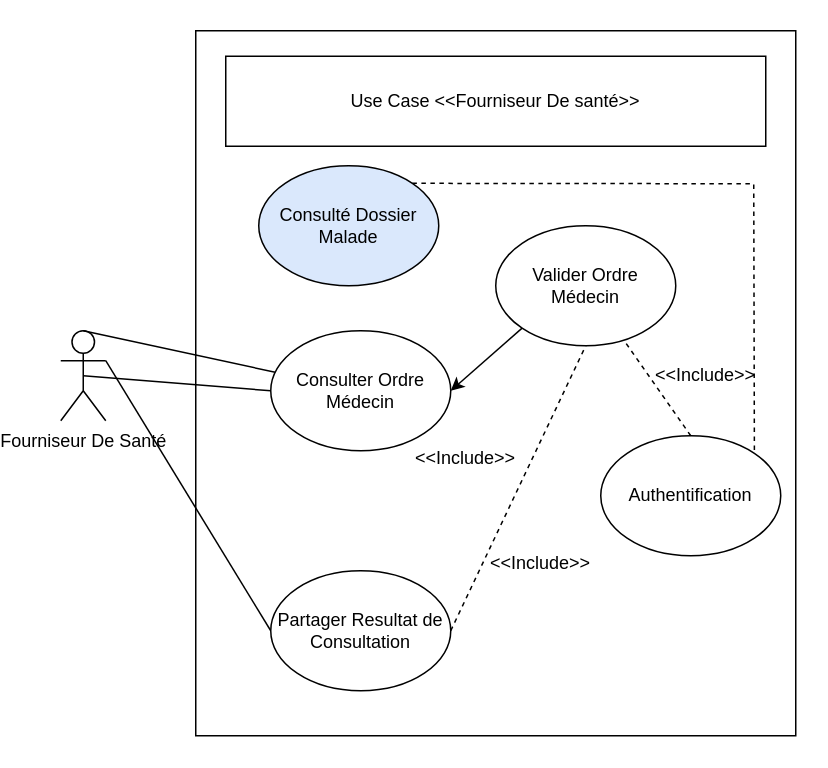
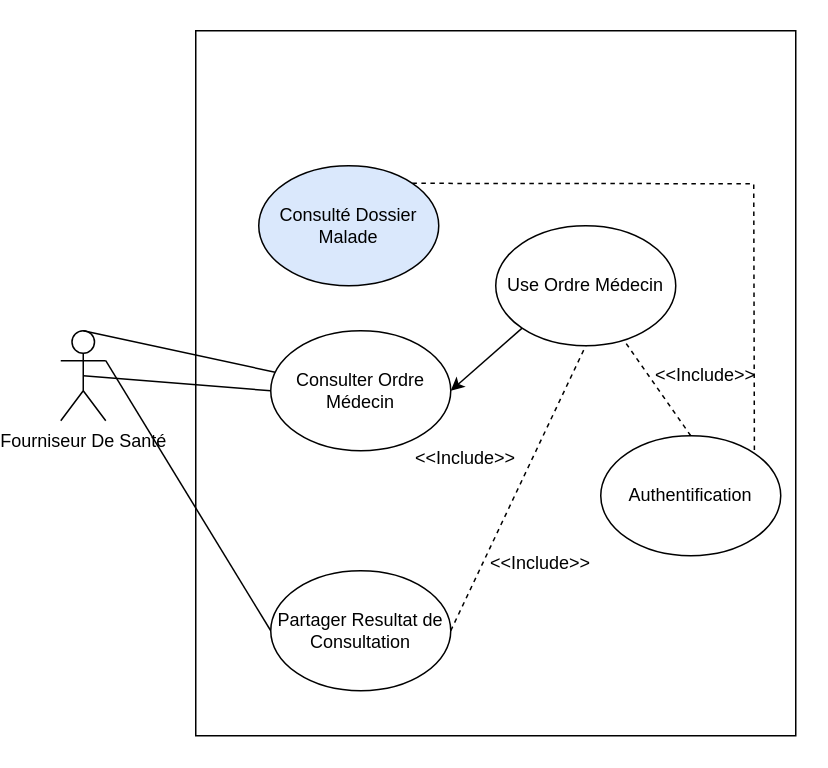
(496, 101) -> none
(586, 286) -> (586, 286)
